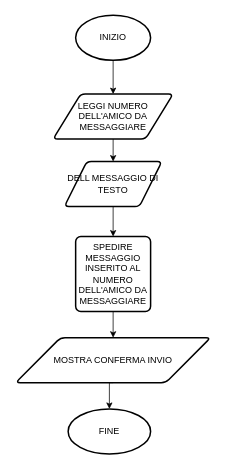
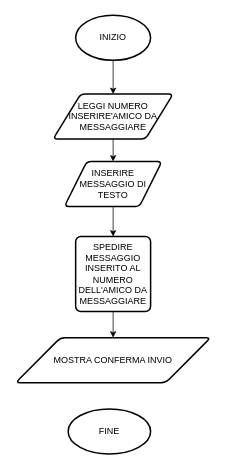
(113, 117) -> (113, 117)
(113, 184) -> (113, 184)
(109, 393) -> none
